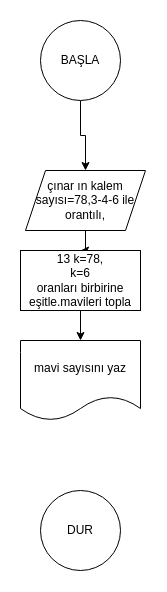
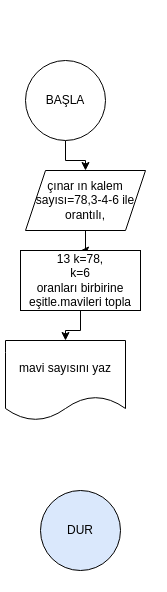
(81, 61) -> (66, 101)
(81, 381) -> (66, 381)
(81, 531) -> (81, 531)
